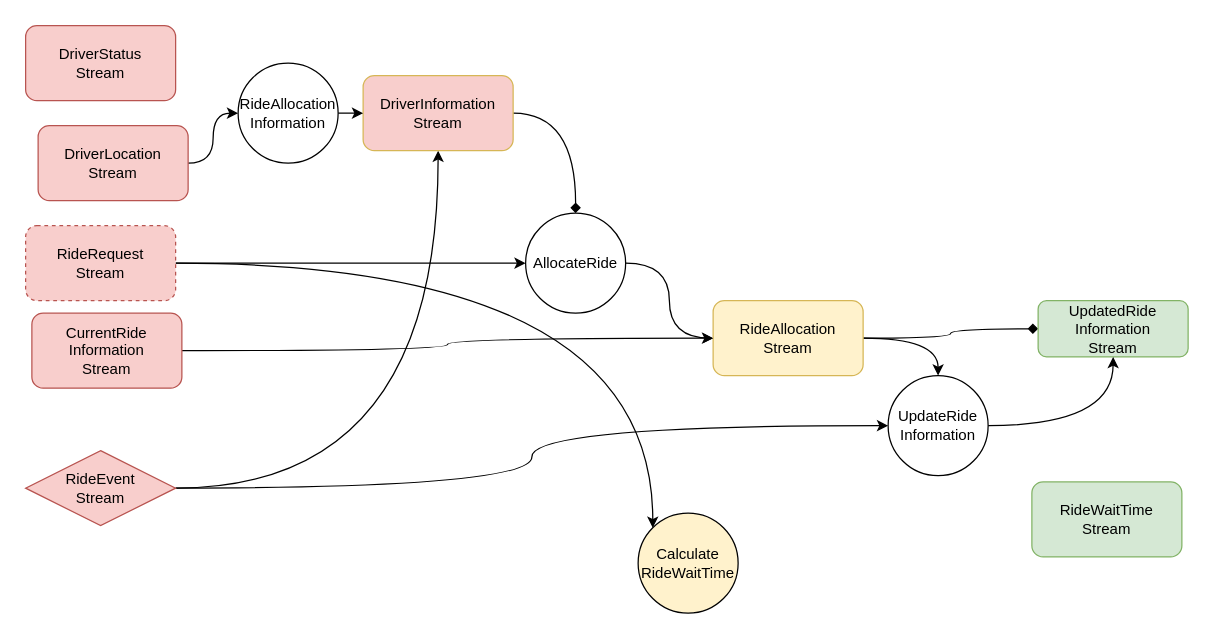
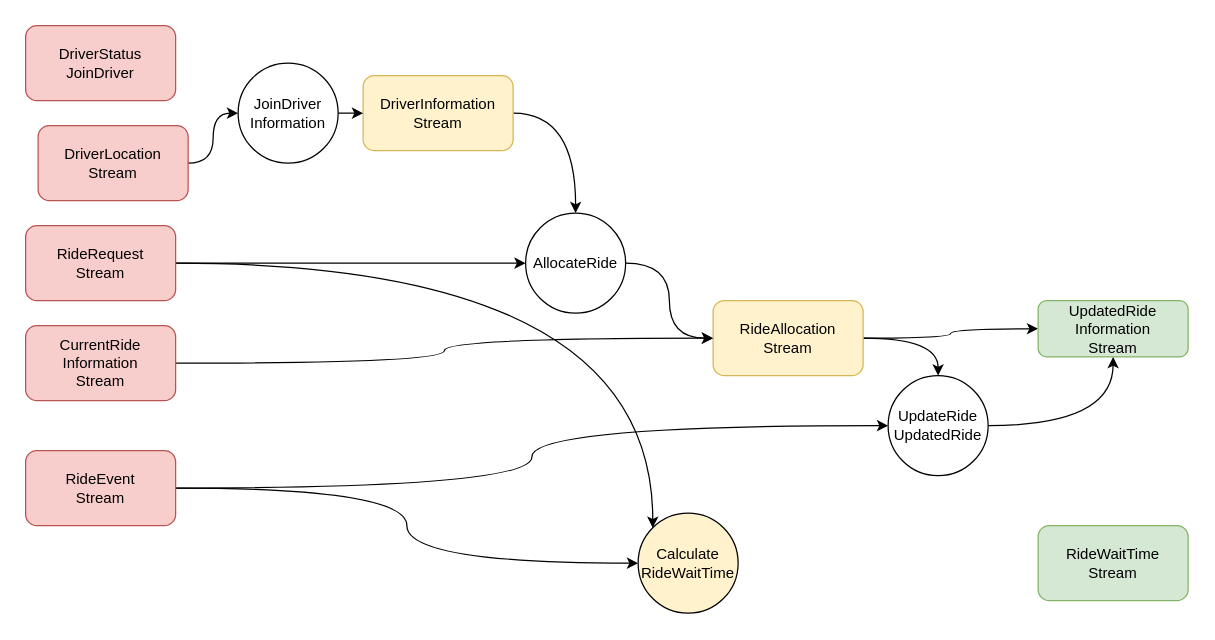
(101, 63) -> (101, 63)
(288, 113) -> (288, 113)
(438, 113) -> (438, 113)
(576, 202) -> (576, 203)
(101, 263) -> (101, 263)
(681, 329) -> (679, 329)
(1027, 329) -> (1028, 329)
(107, 351) -> (101, 363)
(390, 379) -> (429, 545)
(938, 426) -> (938, 426)
(101, 488) -> (101, 488)
(1107, 519) -> (1113, 563)
